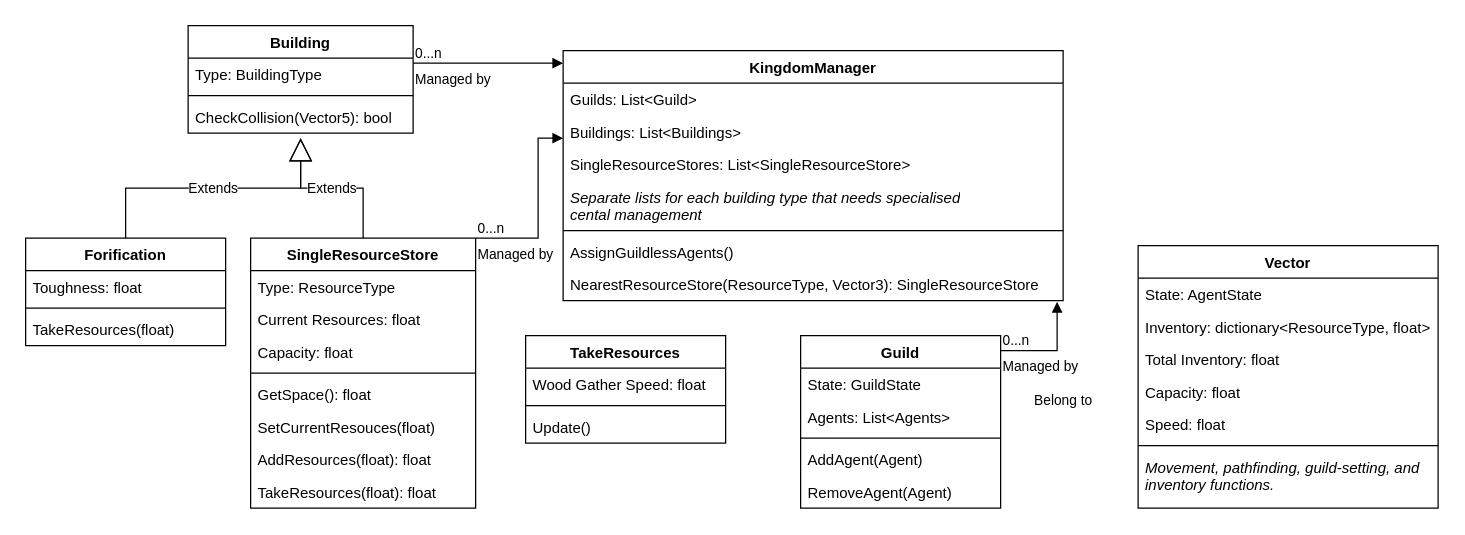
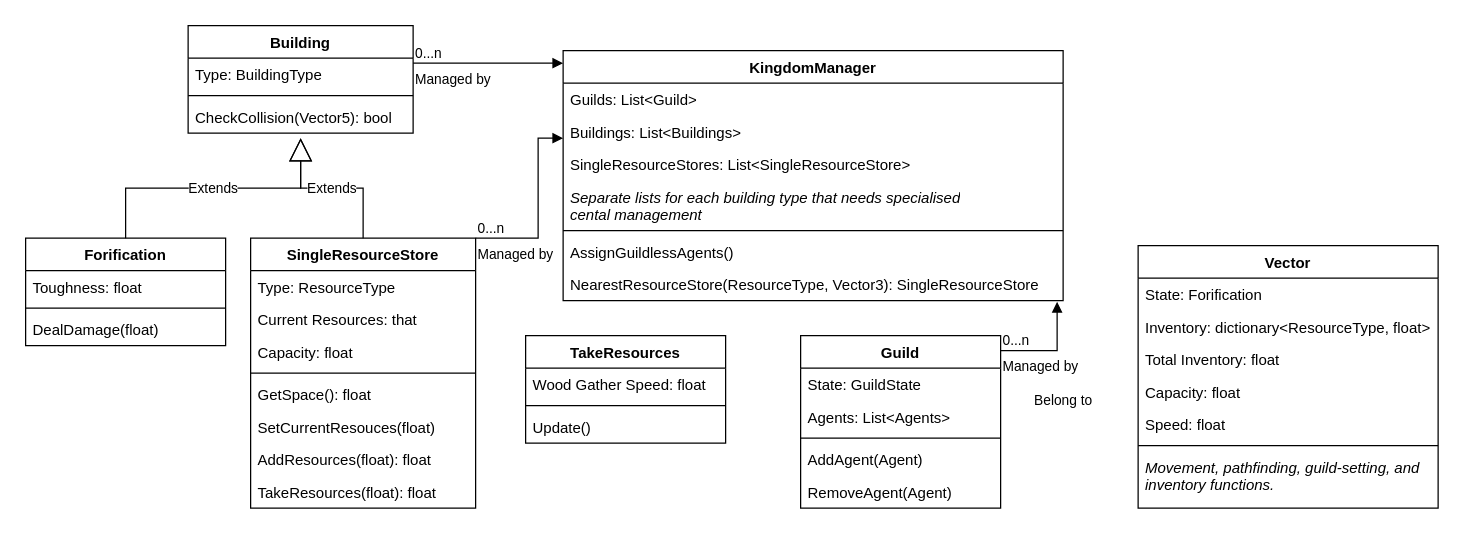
(1213, 295) -> (1215, 295)
(351, 320) -> (348, 320)
(115, 330) -> (100, 330)
